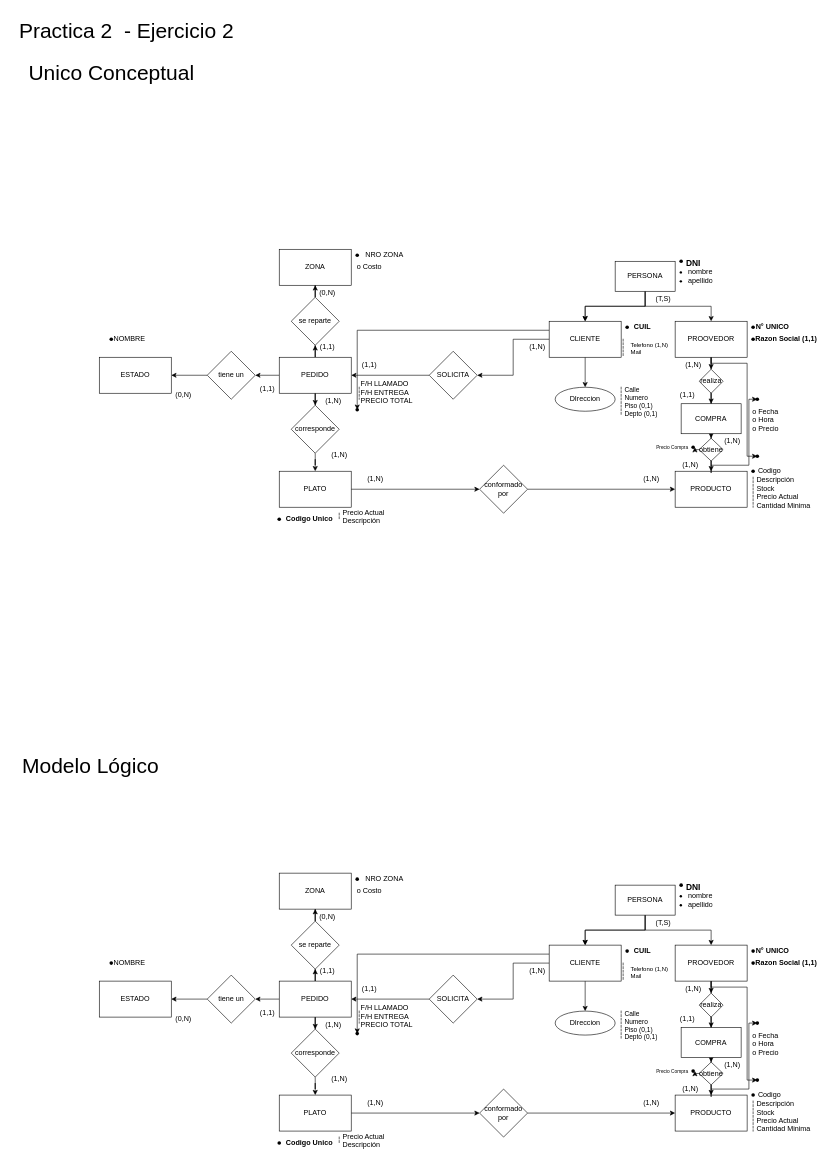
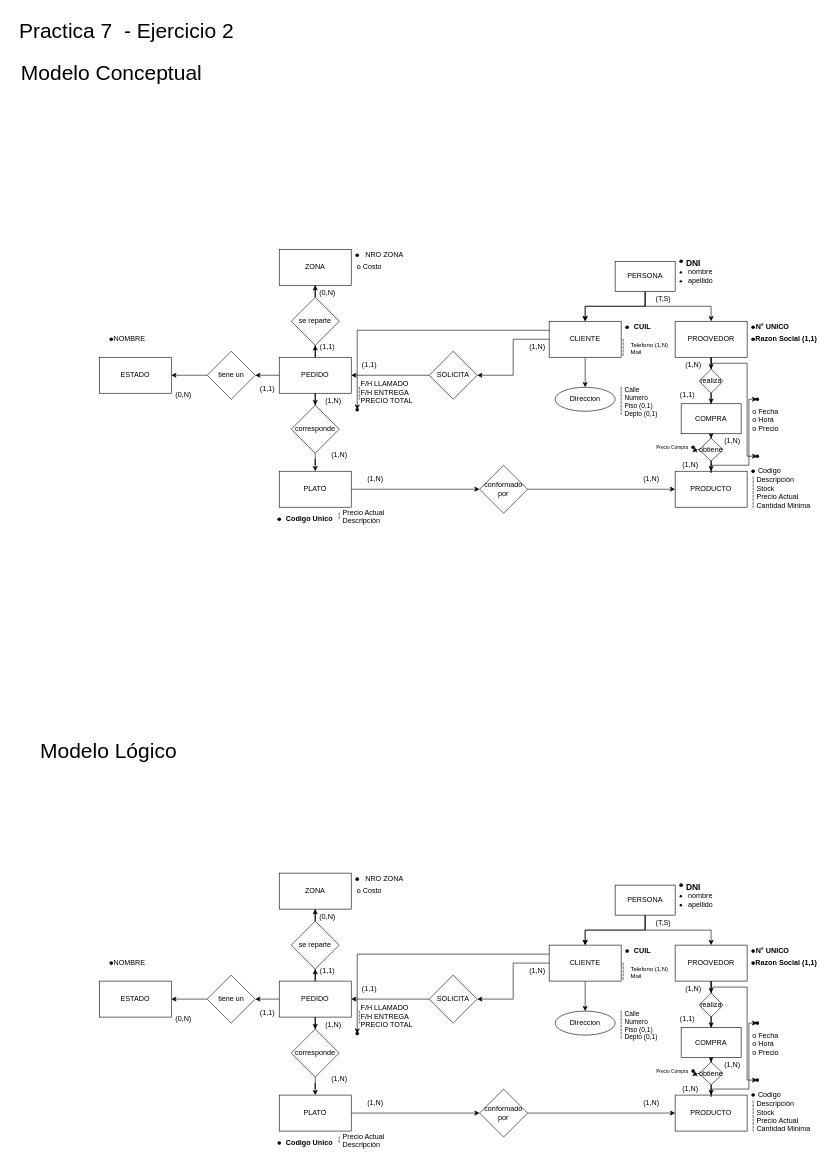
(127, 30) -> (127, 30)
(112, 72) -> (112, 72)
(90, 765) -> (108, 750)
